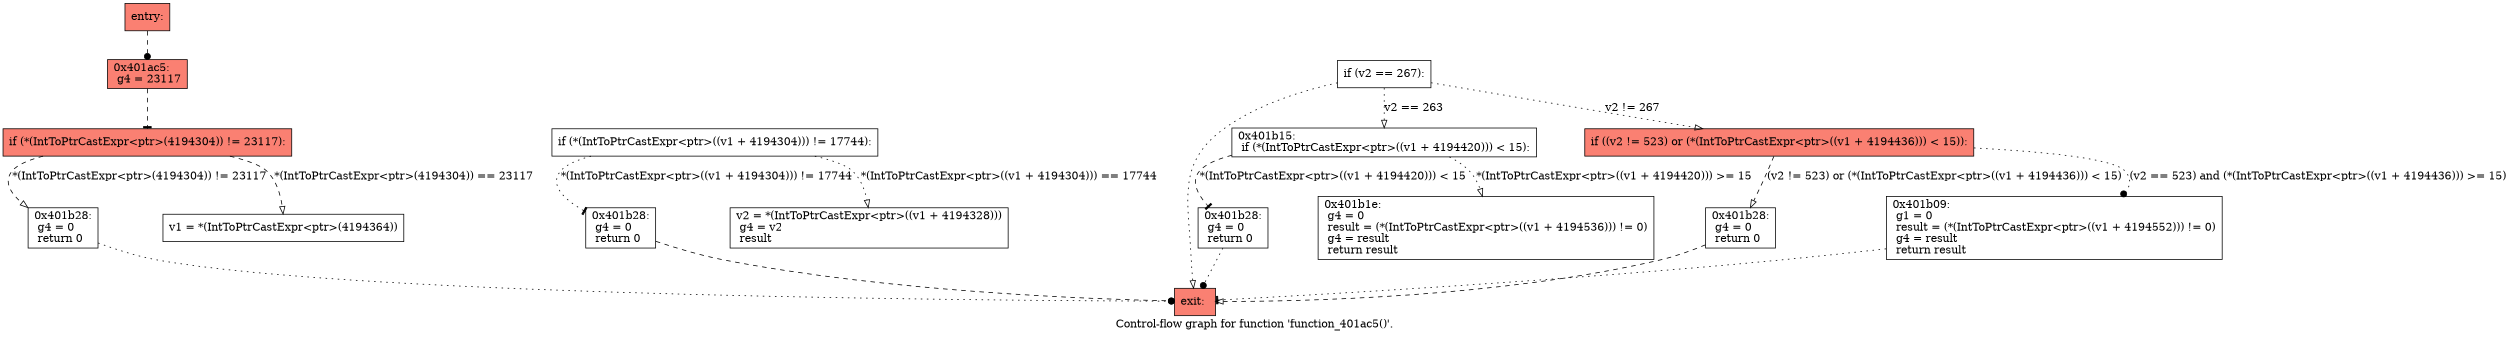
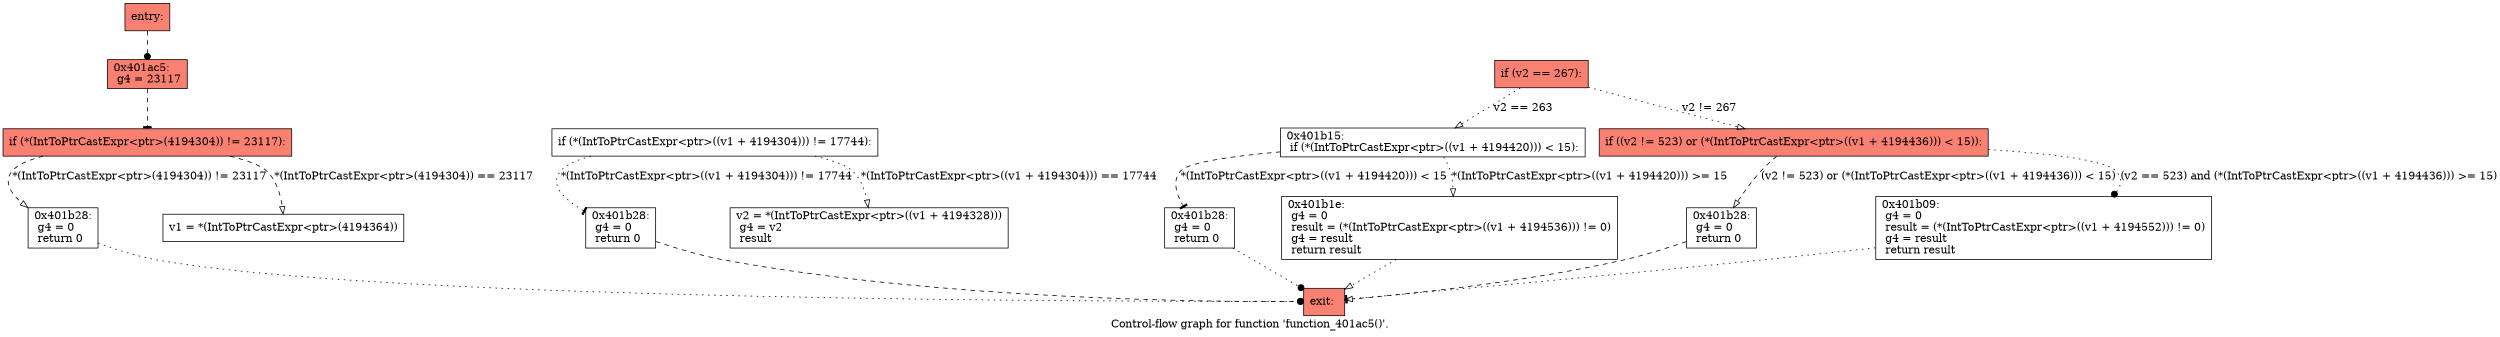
(1384, 74) -> (1541, 74)
(1209, 142) -> (1374, 272)
(1913, 216) -> (1902, 216)
